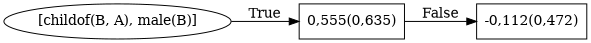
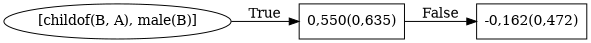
(352, 21) -> (352, 21)
(532, 21) -> (532, 21)
